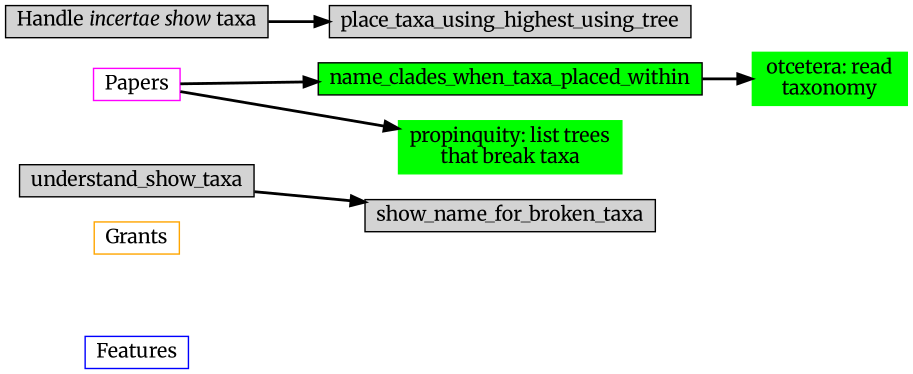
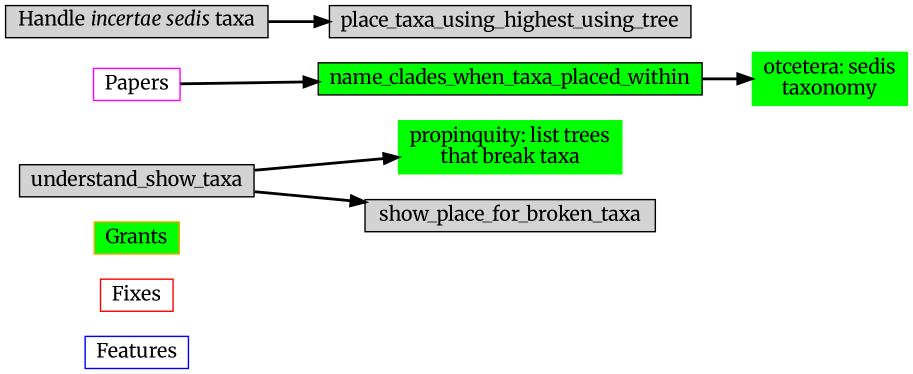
(151, 20) -> (151, 20)
(830, 79) -> (830, 79)
(282, 109) -> (319, 164)
(510, 216) -> (510, 216)
(137, 238) -> (137, 238)
none -> (137, 295)
